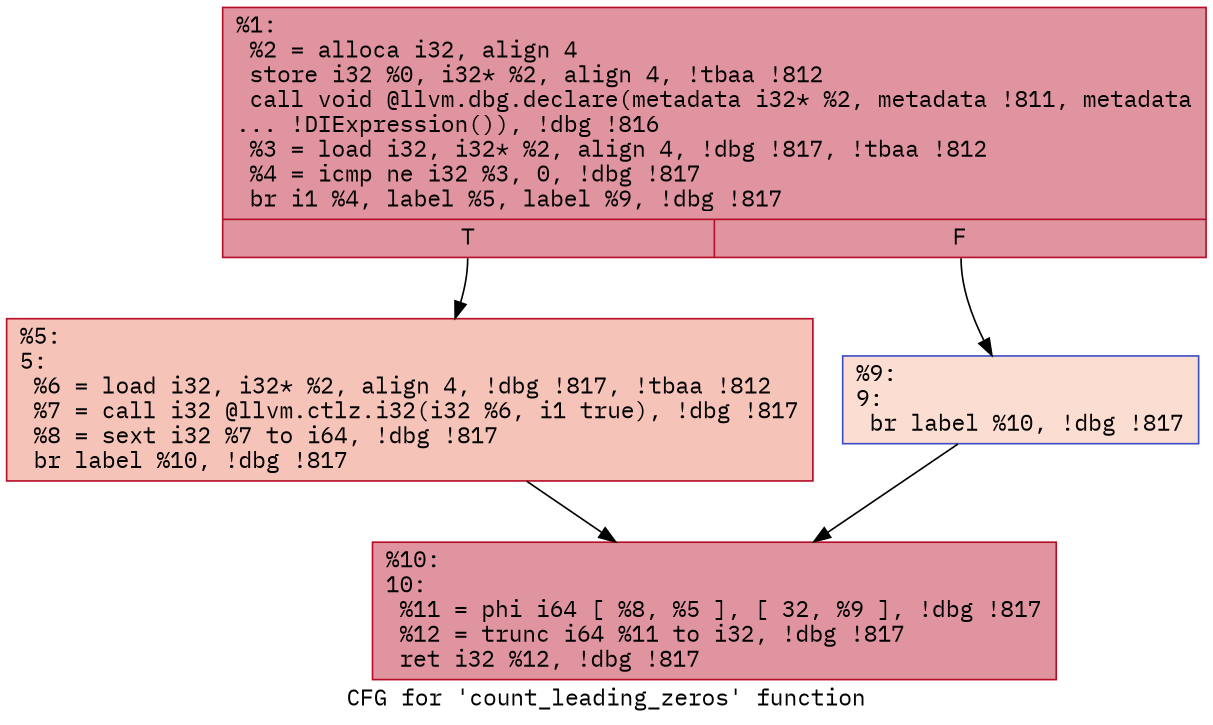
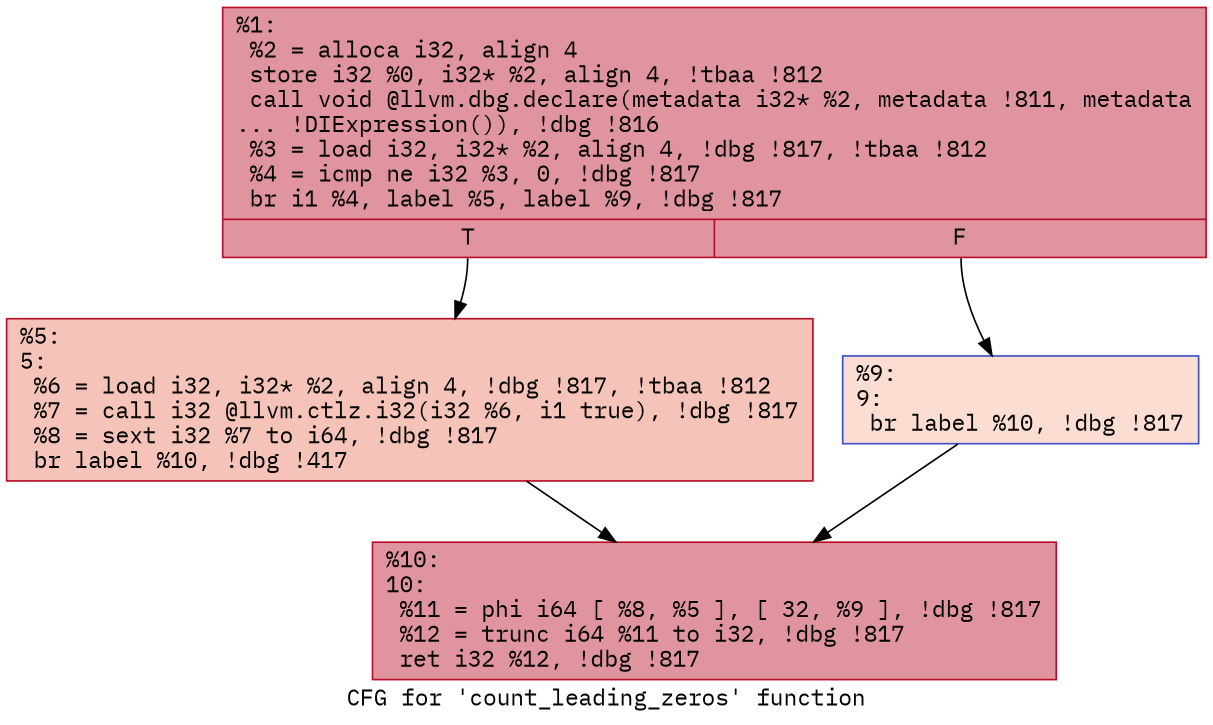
(185, 461) -> (185, 461)
